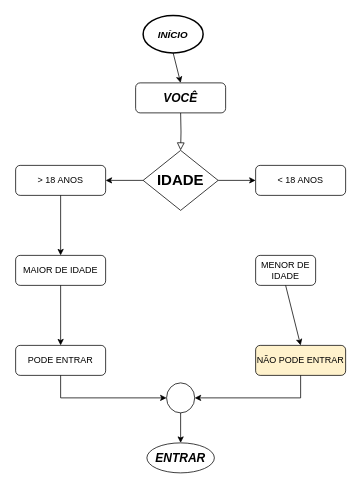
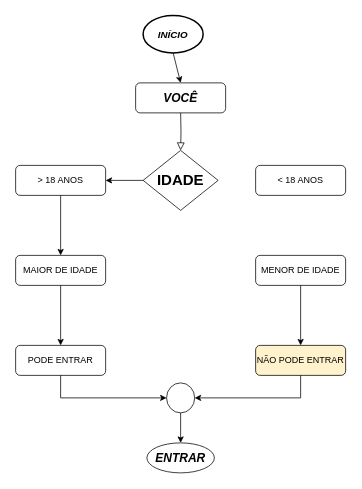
(234, 180) -> none
(285, 270) -> (300, 270)
